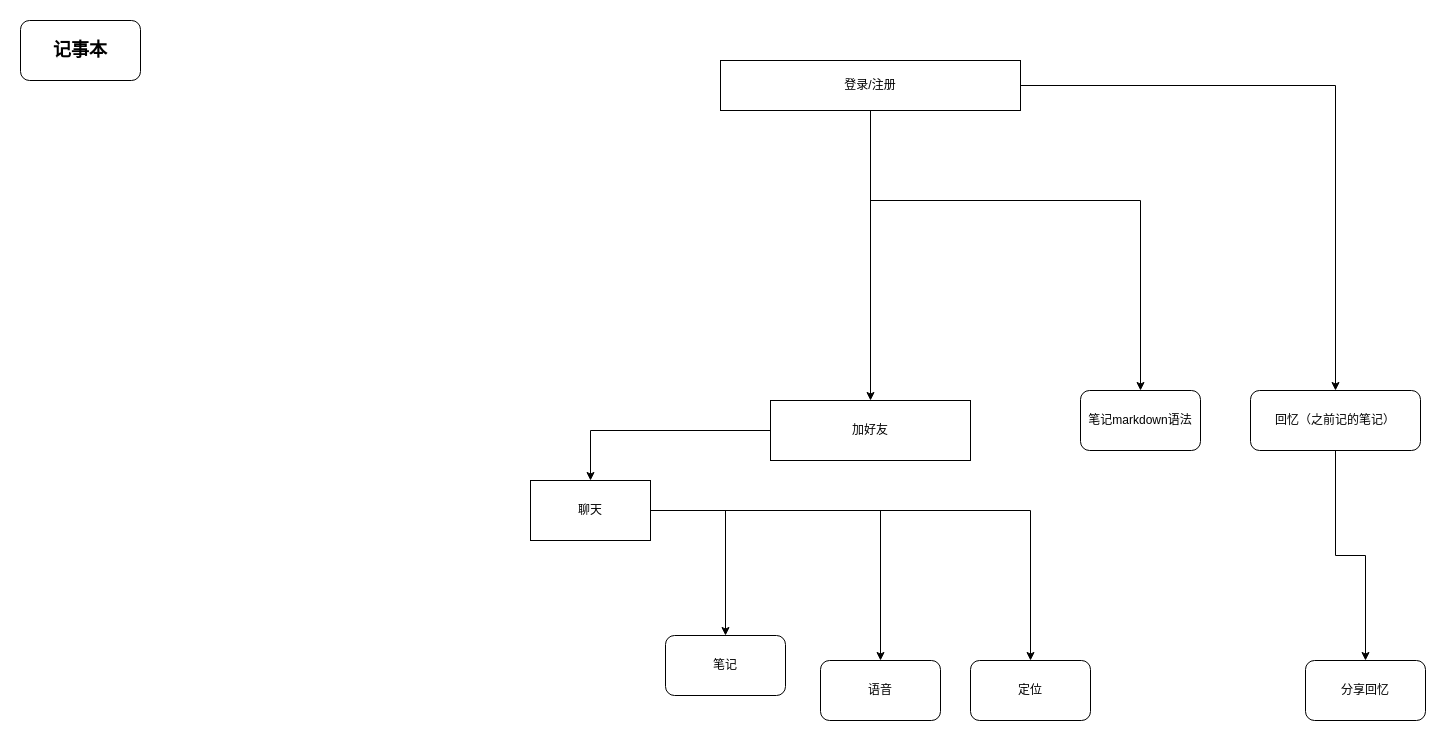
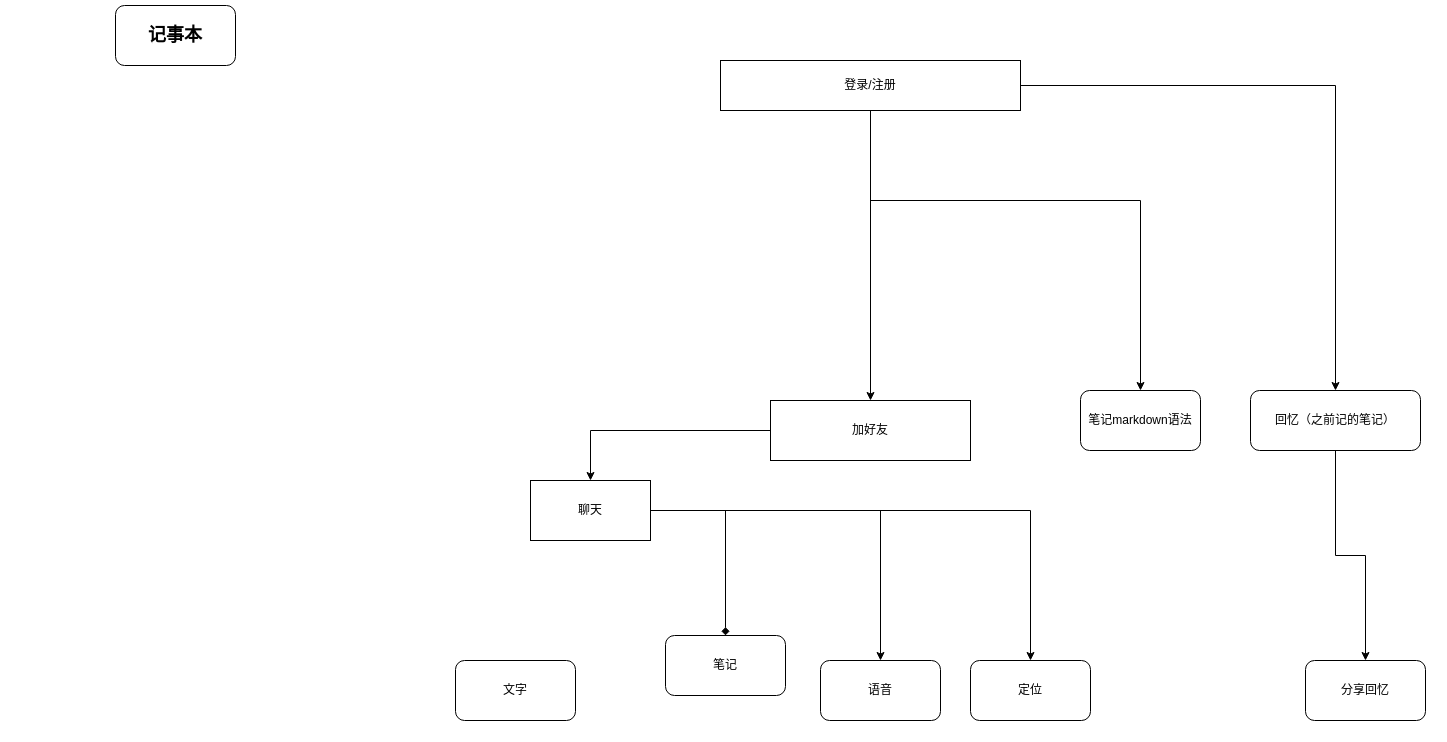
(81, 51) -> (176, 36)
(726, 627) -> (726, 626)
none -> (516, 691)
